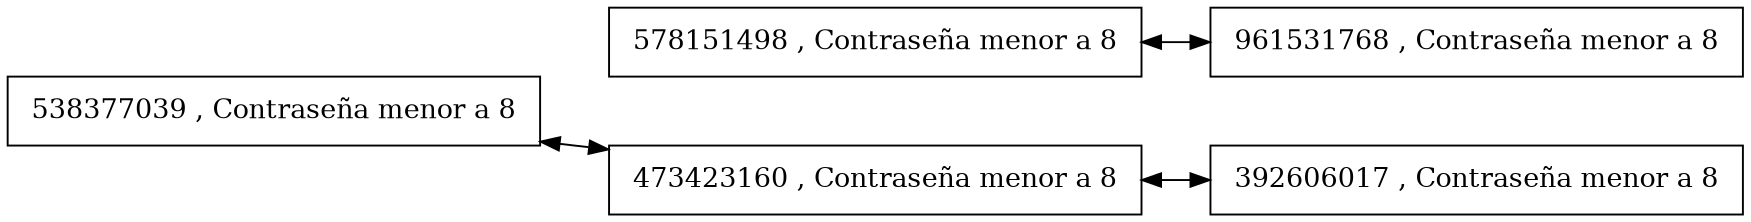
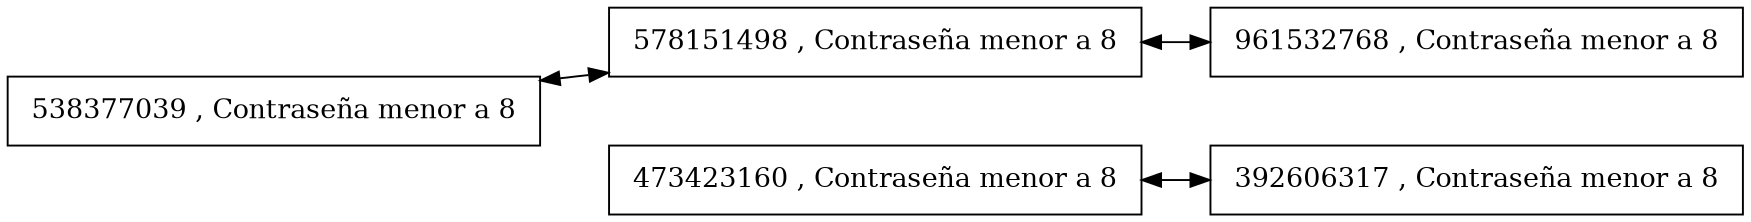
(1477, 42) -> (1477, 42)
(574, 146) -> (574, 77)
(1477, 180) -> (1477, 180)
